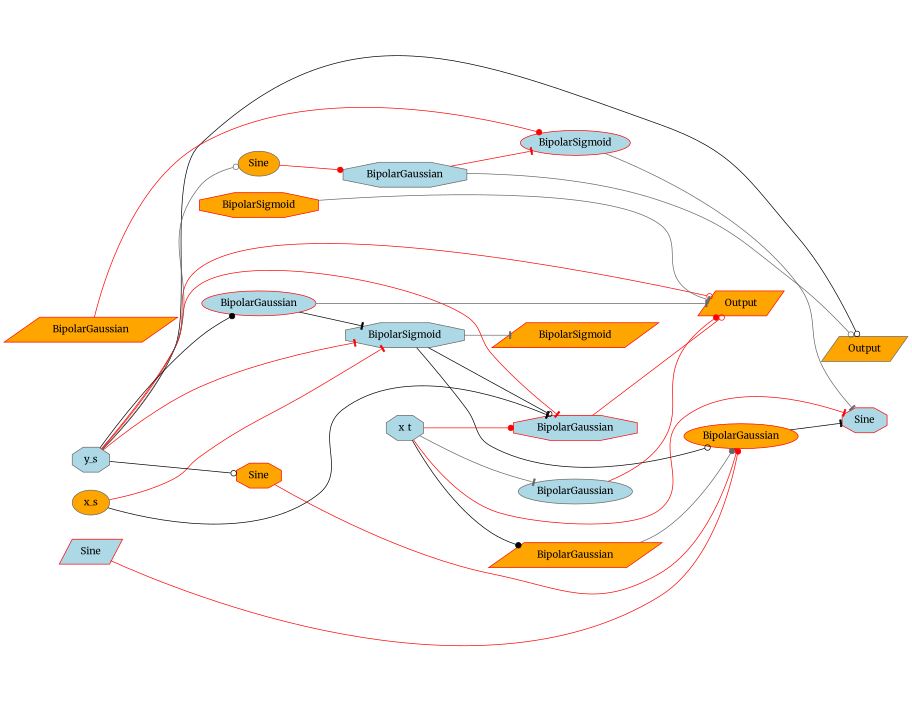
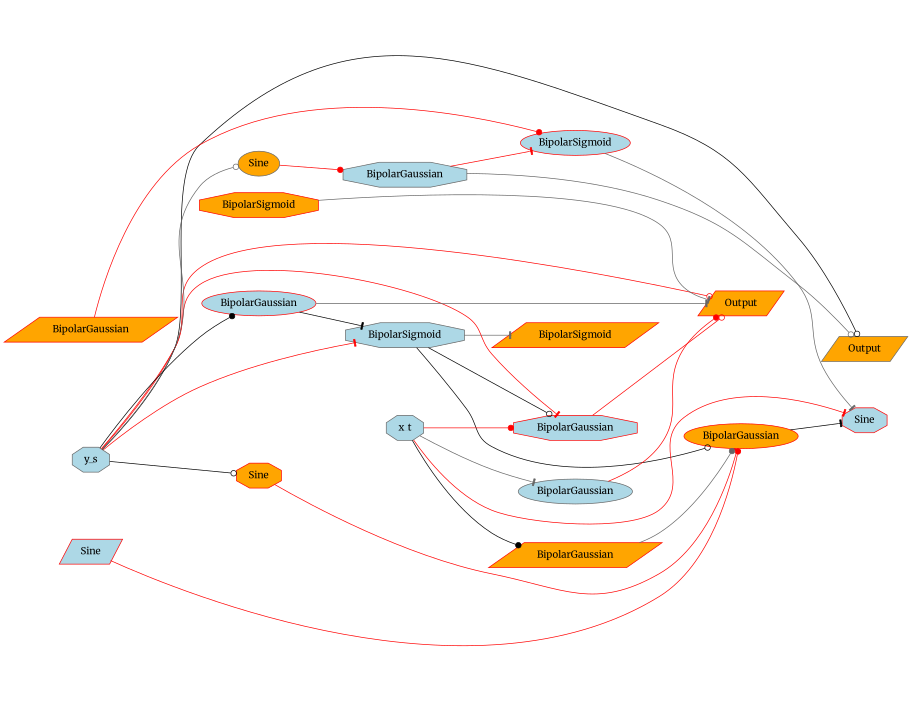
(91, 503) -> none
